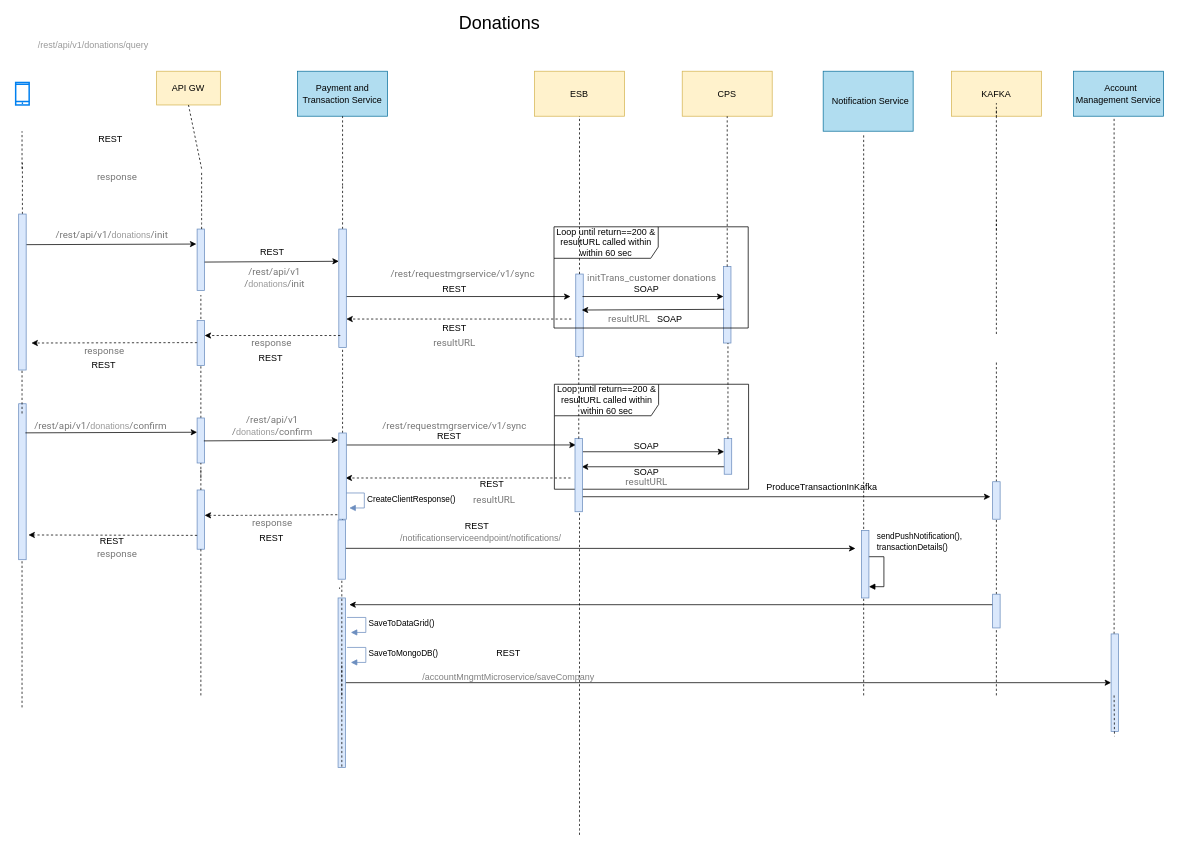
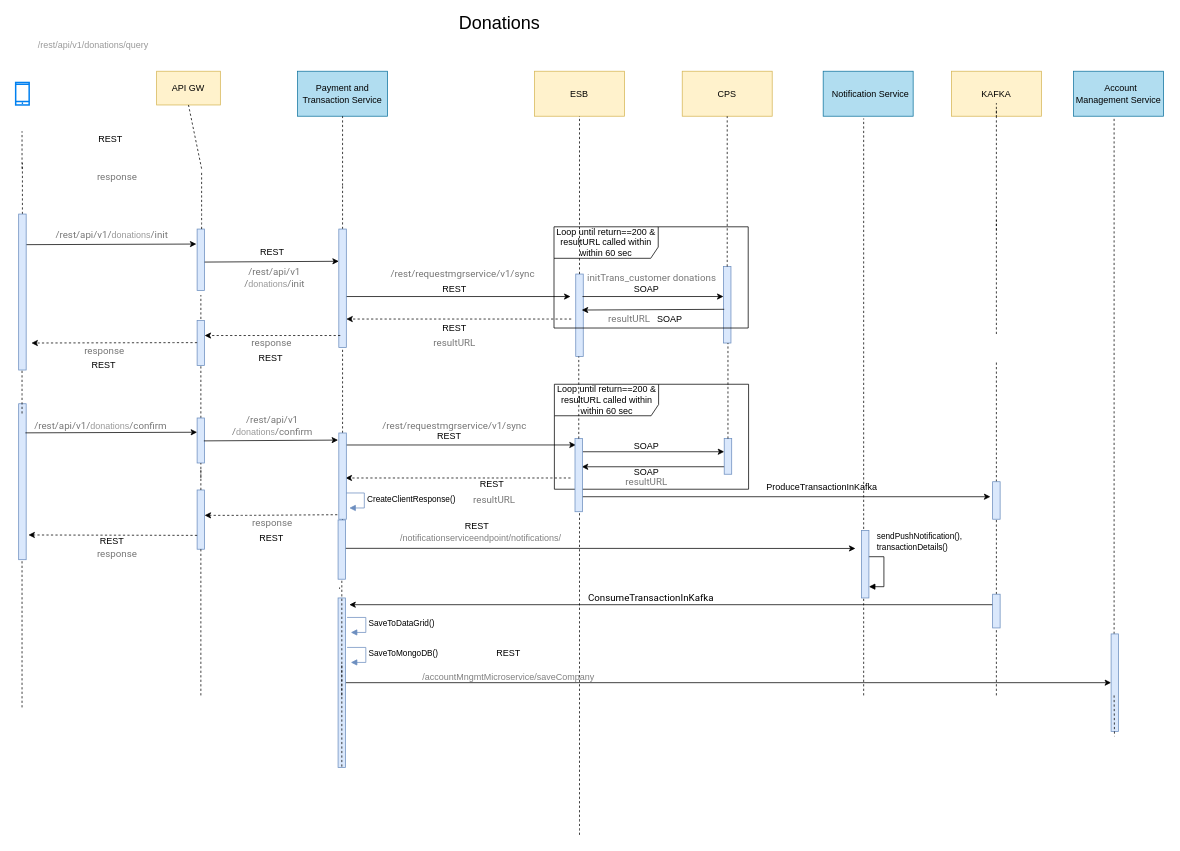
(868, 101) -> (868, 94)
none -> (651, 598)
